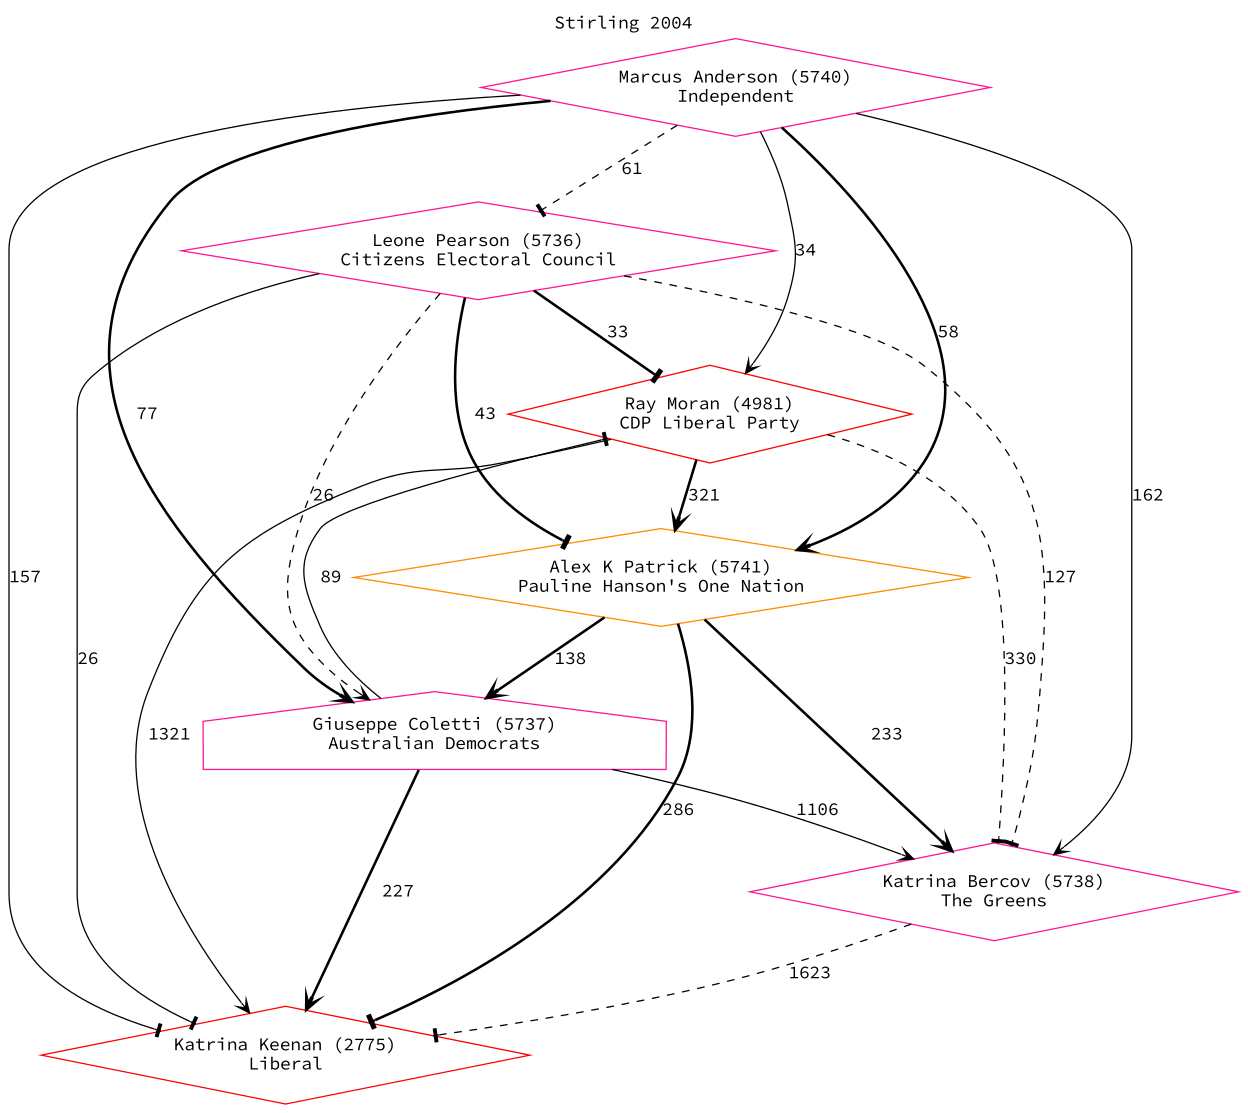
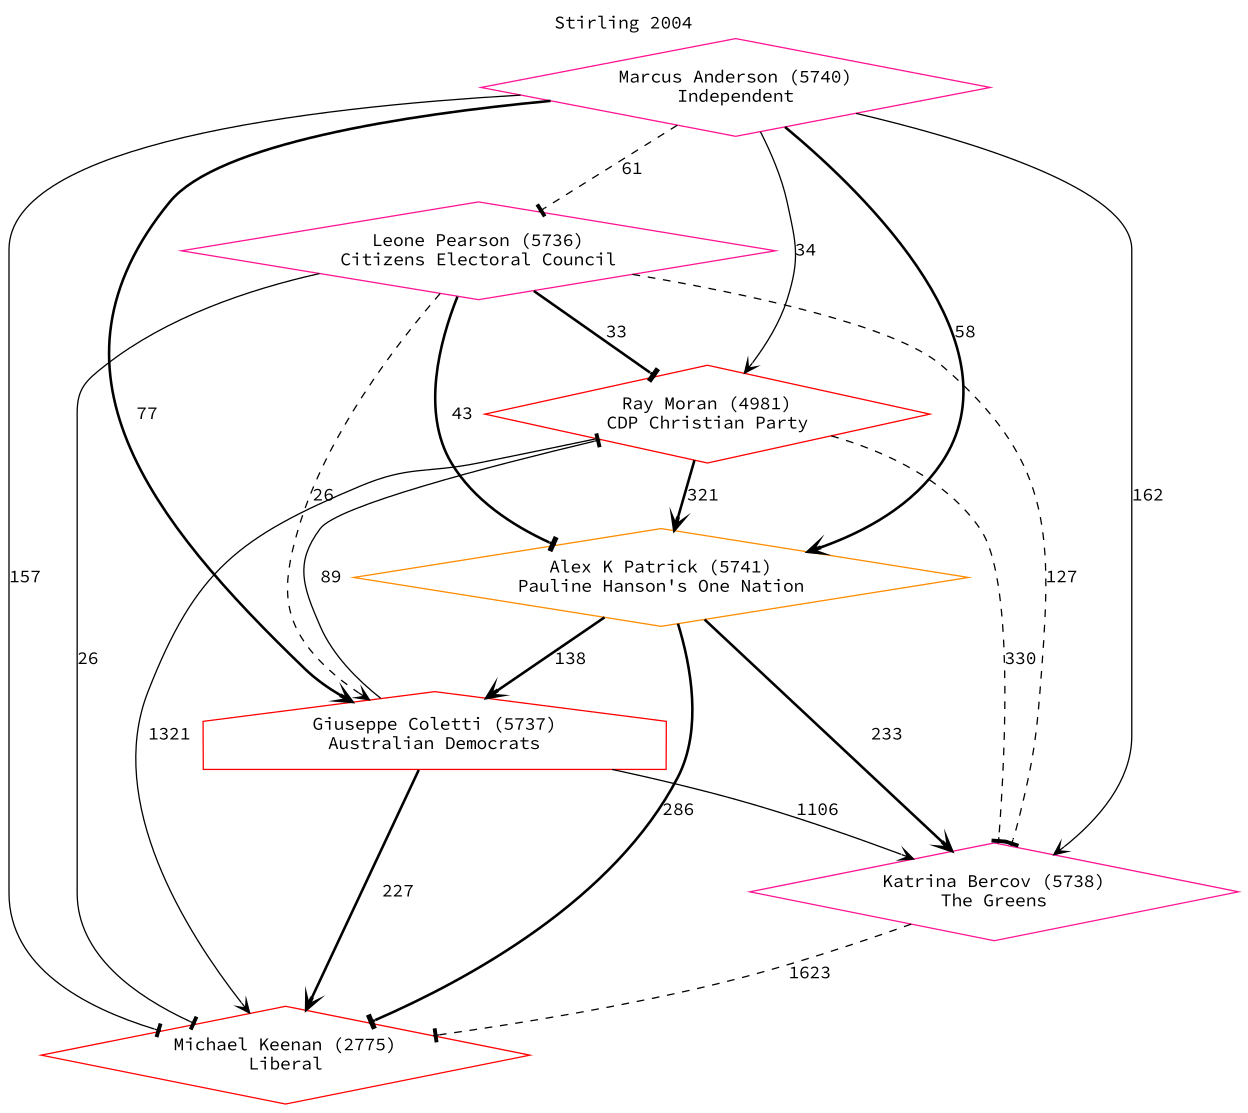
(710, 414) -> (707, 414)
(435, 735) -> (435, 735)
(286, 1055) -> (286, 1055)
